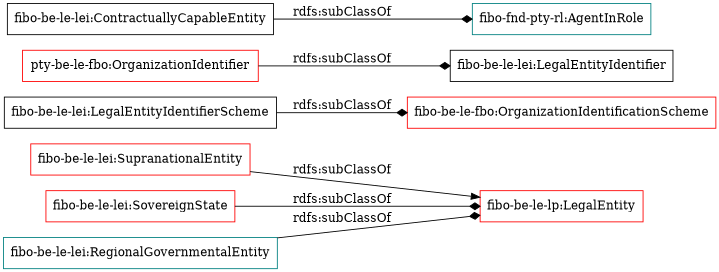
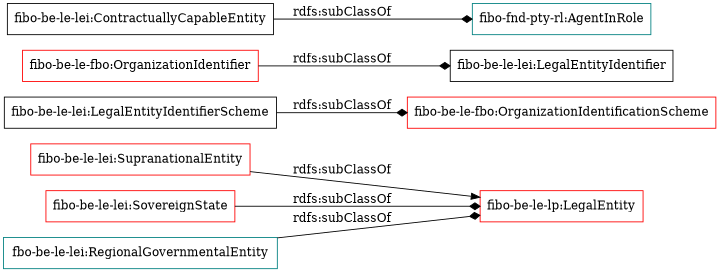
(140, 66) -> (140, 66)
(140, 253) -> (140, 253)
